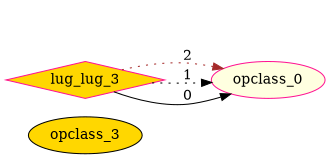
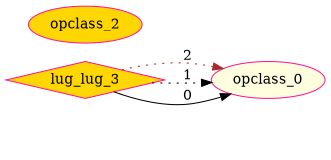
none -> (85, 25)
(85, 135) -> none
